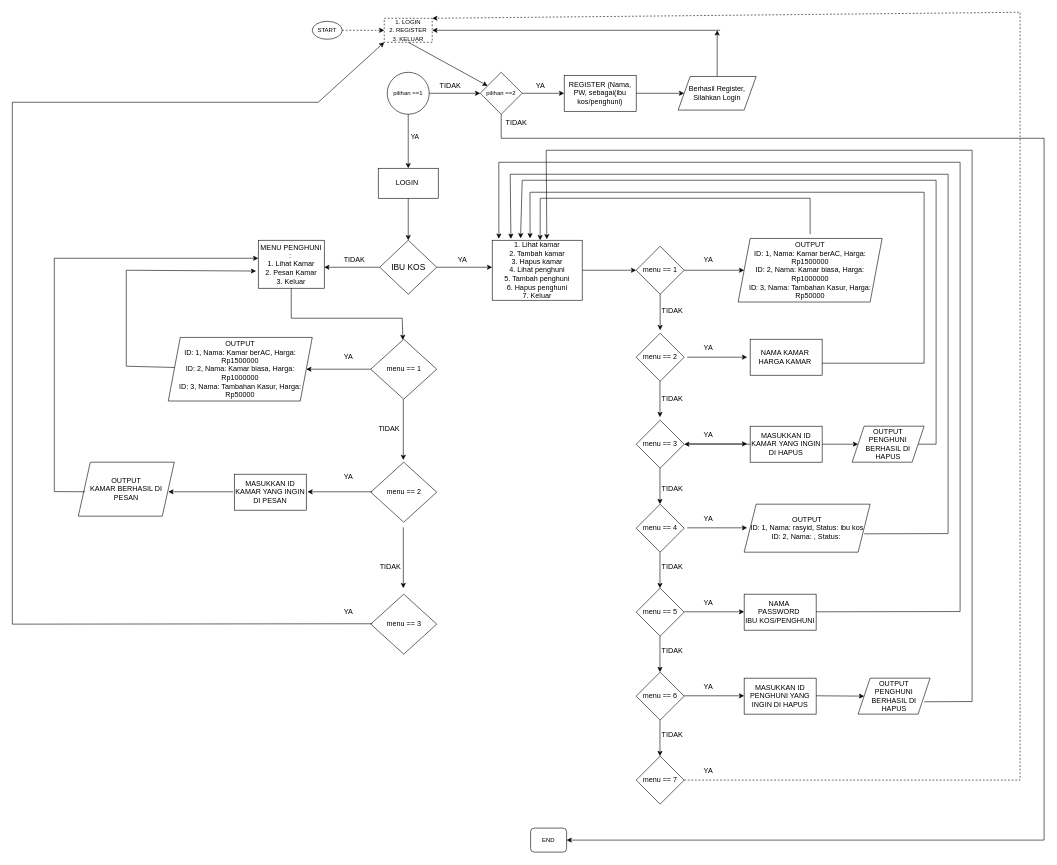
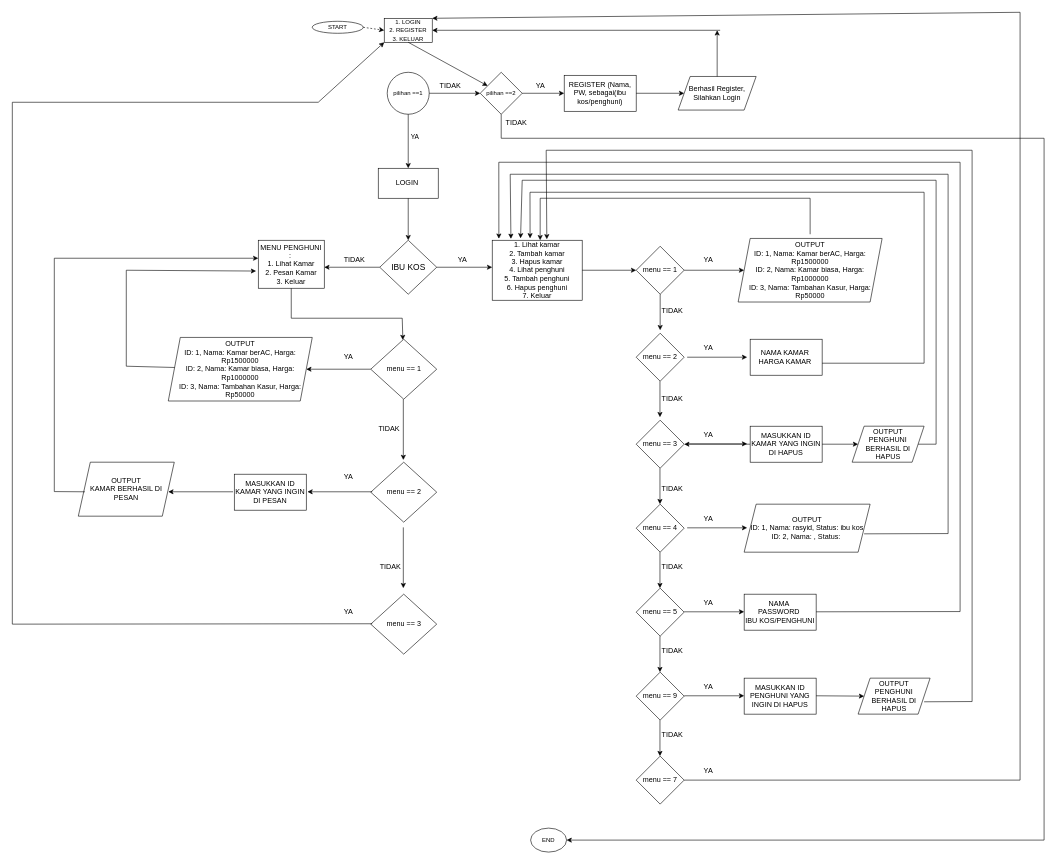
(327, 30) -> (338, 27)
(408, 30) -> (408, 30)
(1020, 273) -> (1020, 273)
(660, 696) -> (660, 696)
(549, 840) -> (549, 840)
